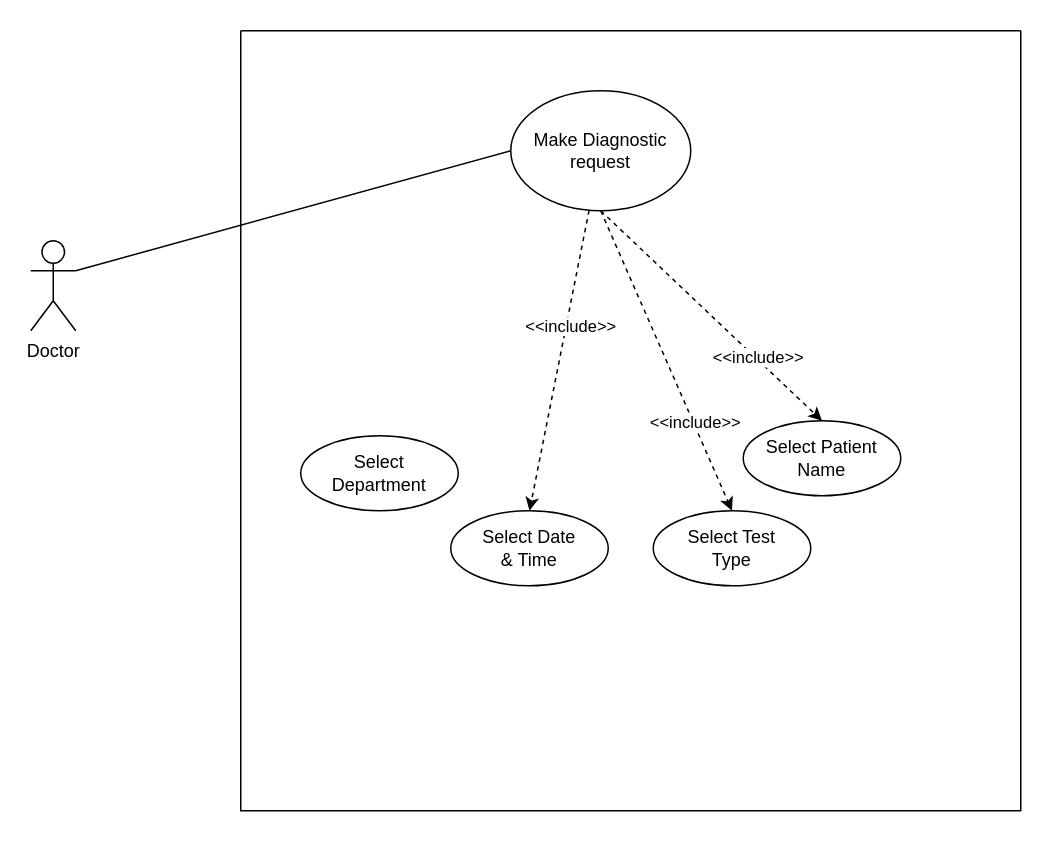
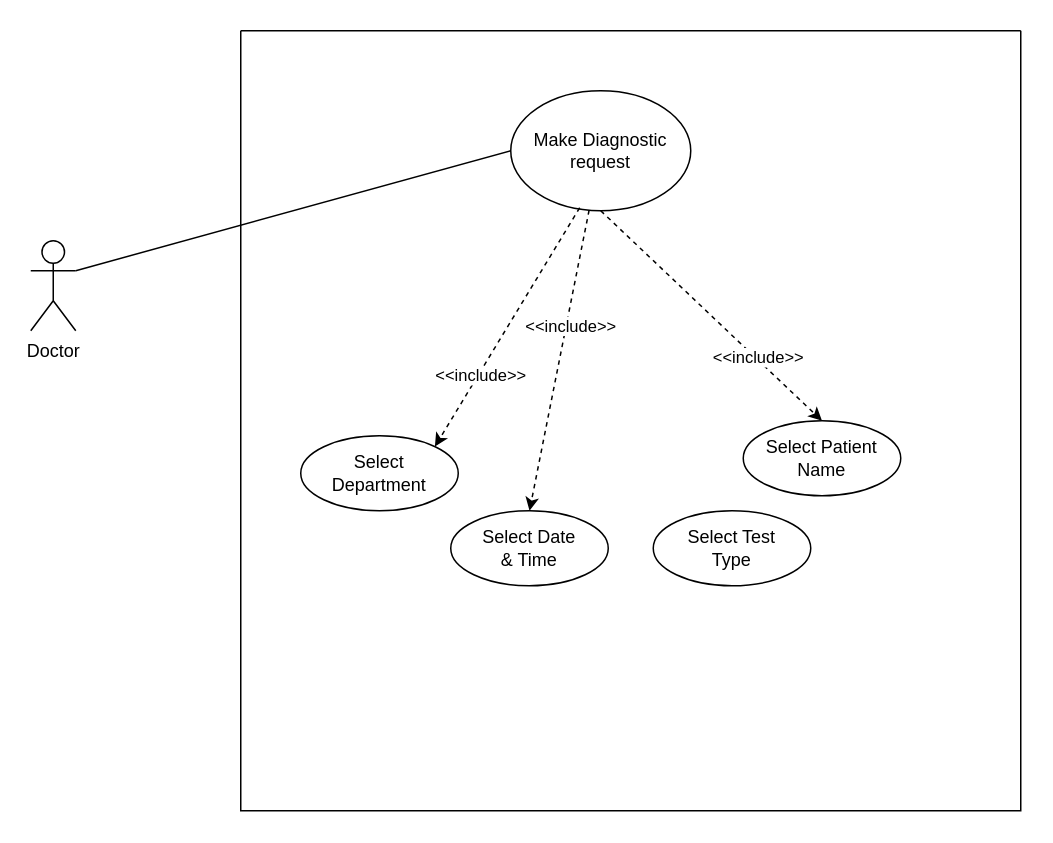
none -> (510, 323)
(665, 359) -> none
